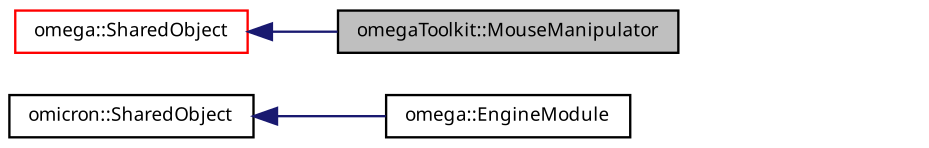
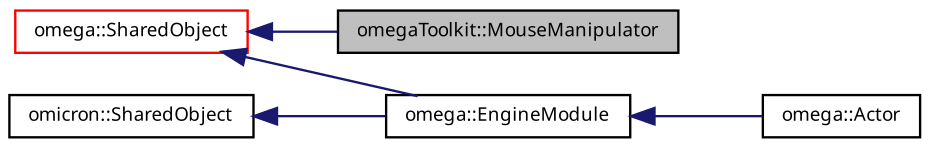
none -> (331, 77)
none -> (841, 116)
